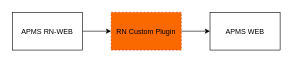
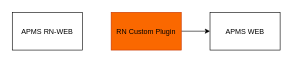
(105, 31) -> none
(146, 31) -> (146, 31)
